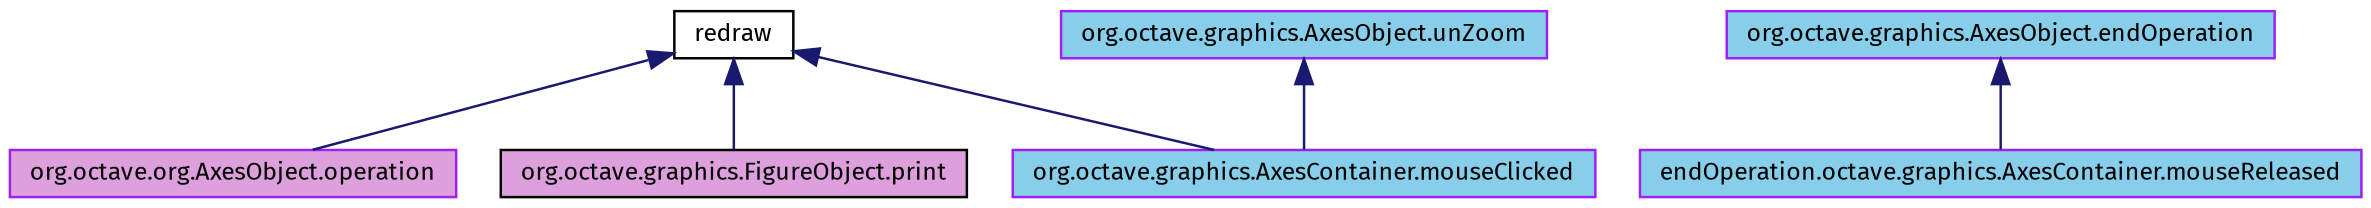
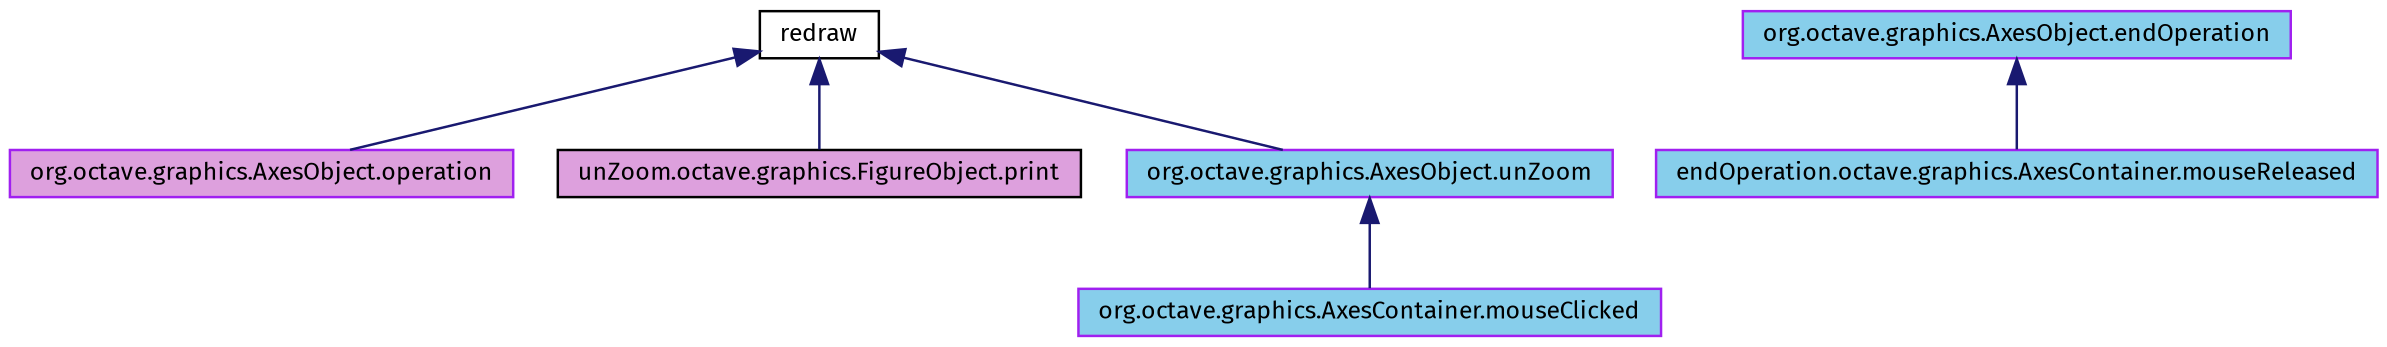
(1016, 104) -> (1093, 104)
(233, 174) -> (262, 174)
(734, 174) -> (819, 174)
